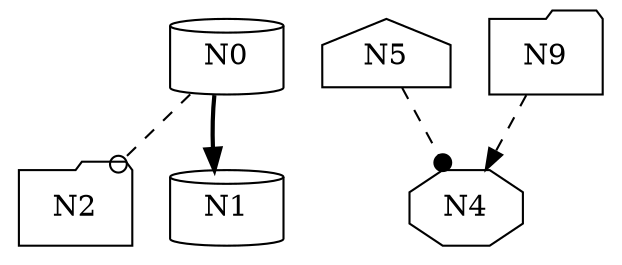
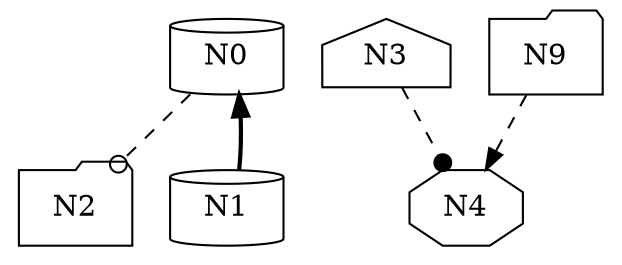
(386, 57) -> (386, 57)
(213, 122) -> (241, 143)
